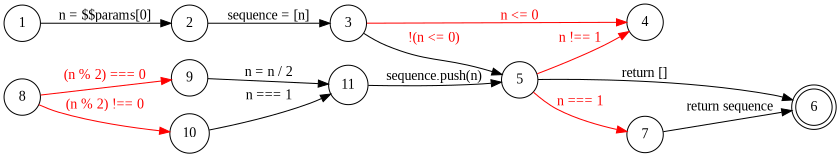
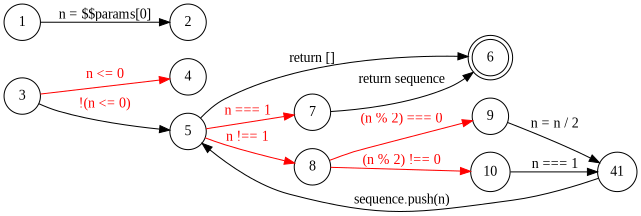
(264, 23) -> none
(579, 57) -> (245, 150)
(348, 85) -> (617, 172)
